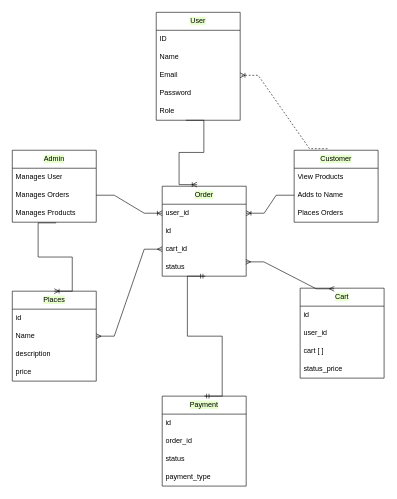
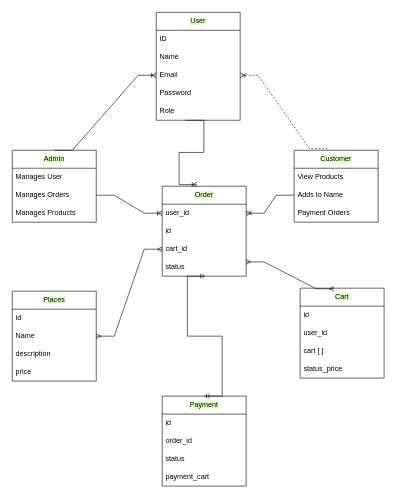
none -> (111, 106)
(322, 213) -> (325, 213)
(56, 257) -> none
(190, 477) -> (190, 477)
